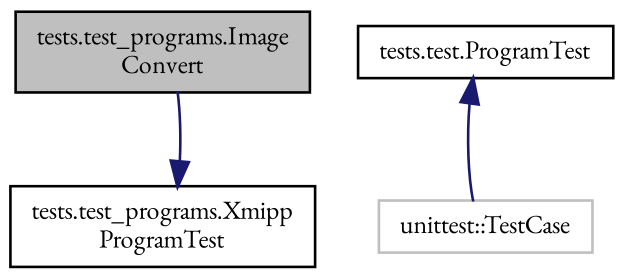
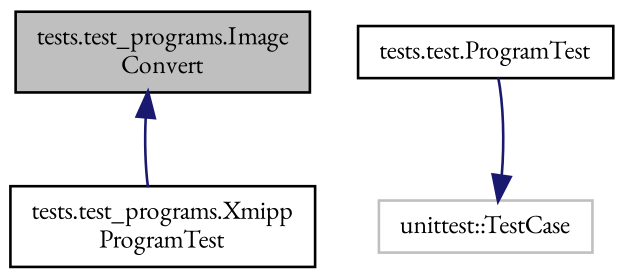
(180, 126) -> (145, 152)
(468, 153) -> (503, 126)
